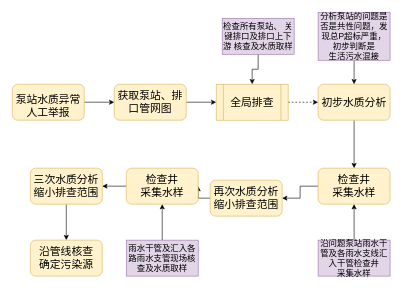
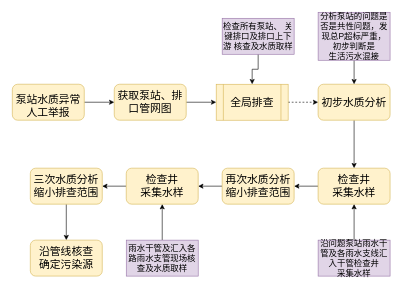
(246, 198) -> (258, 186)
